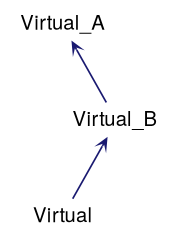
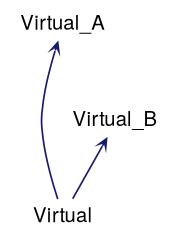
(92, 76) -> (42, 125)
